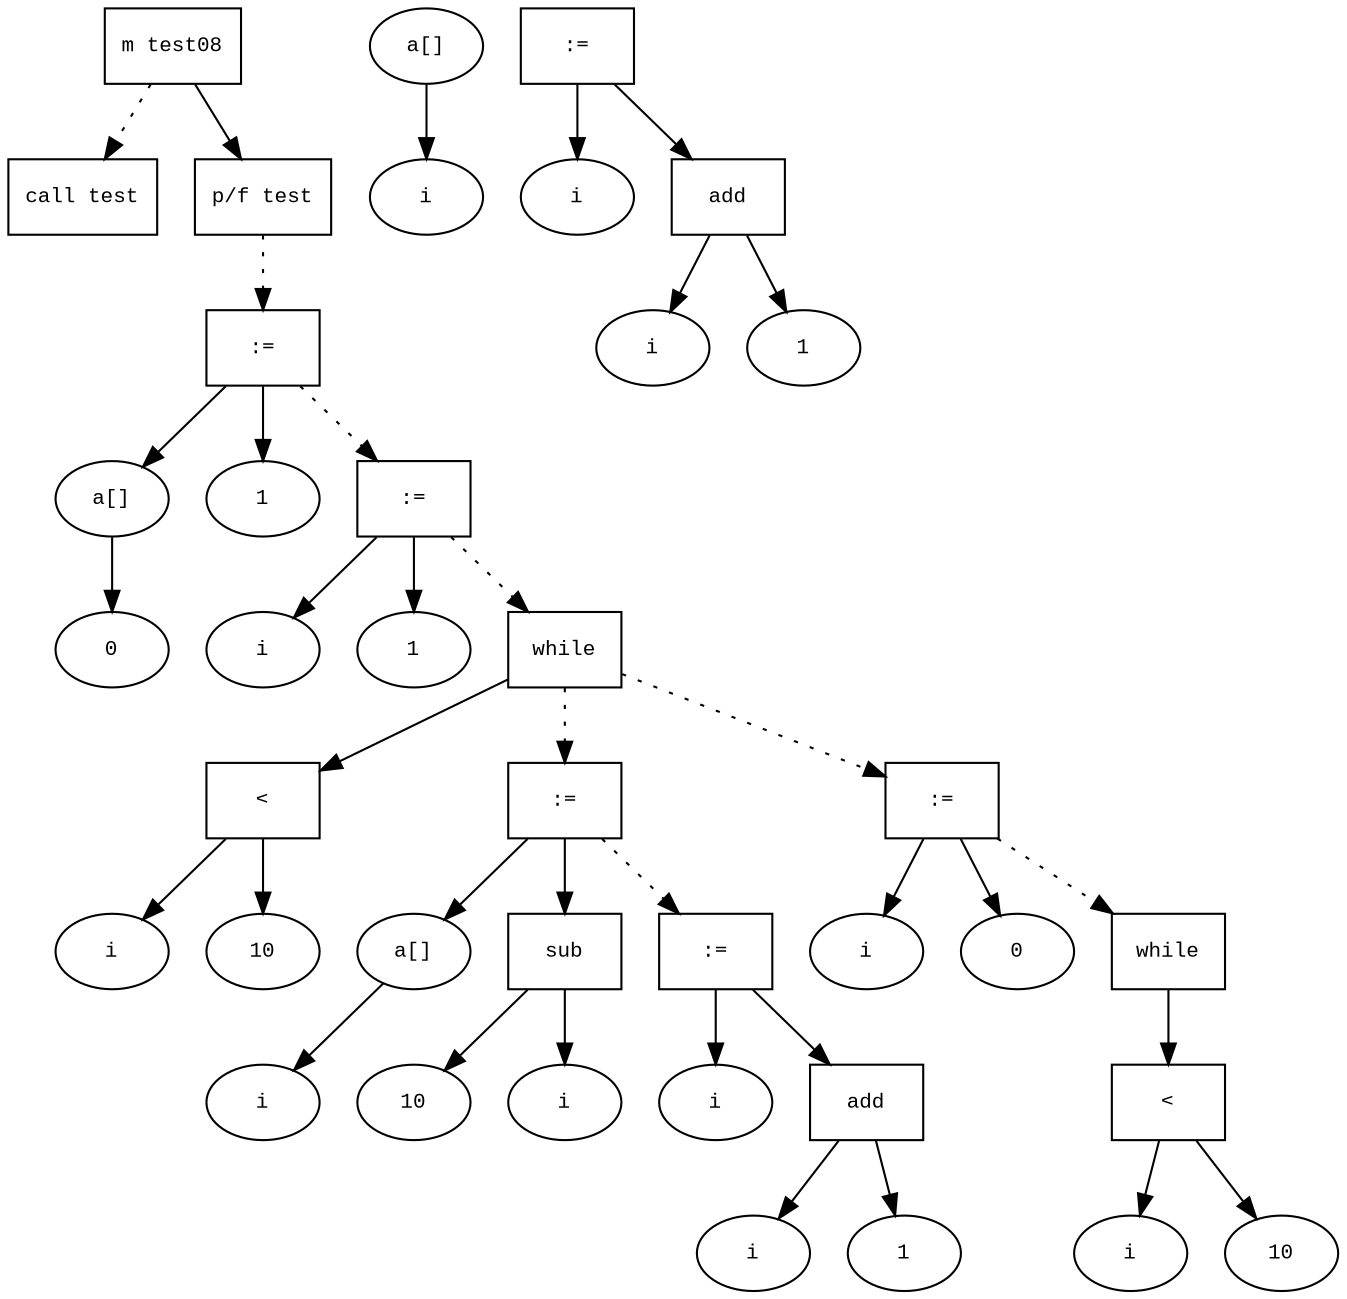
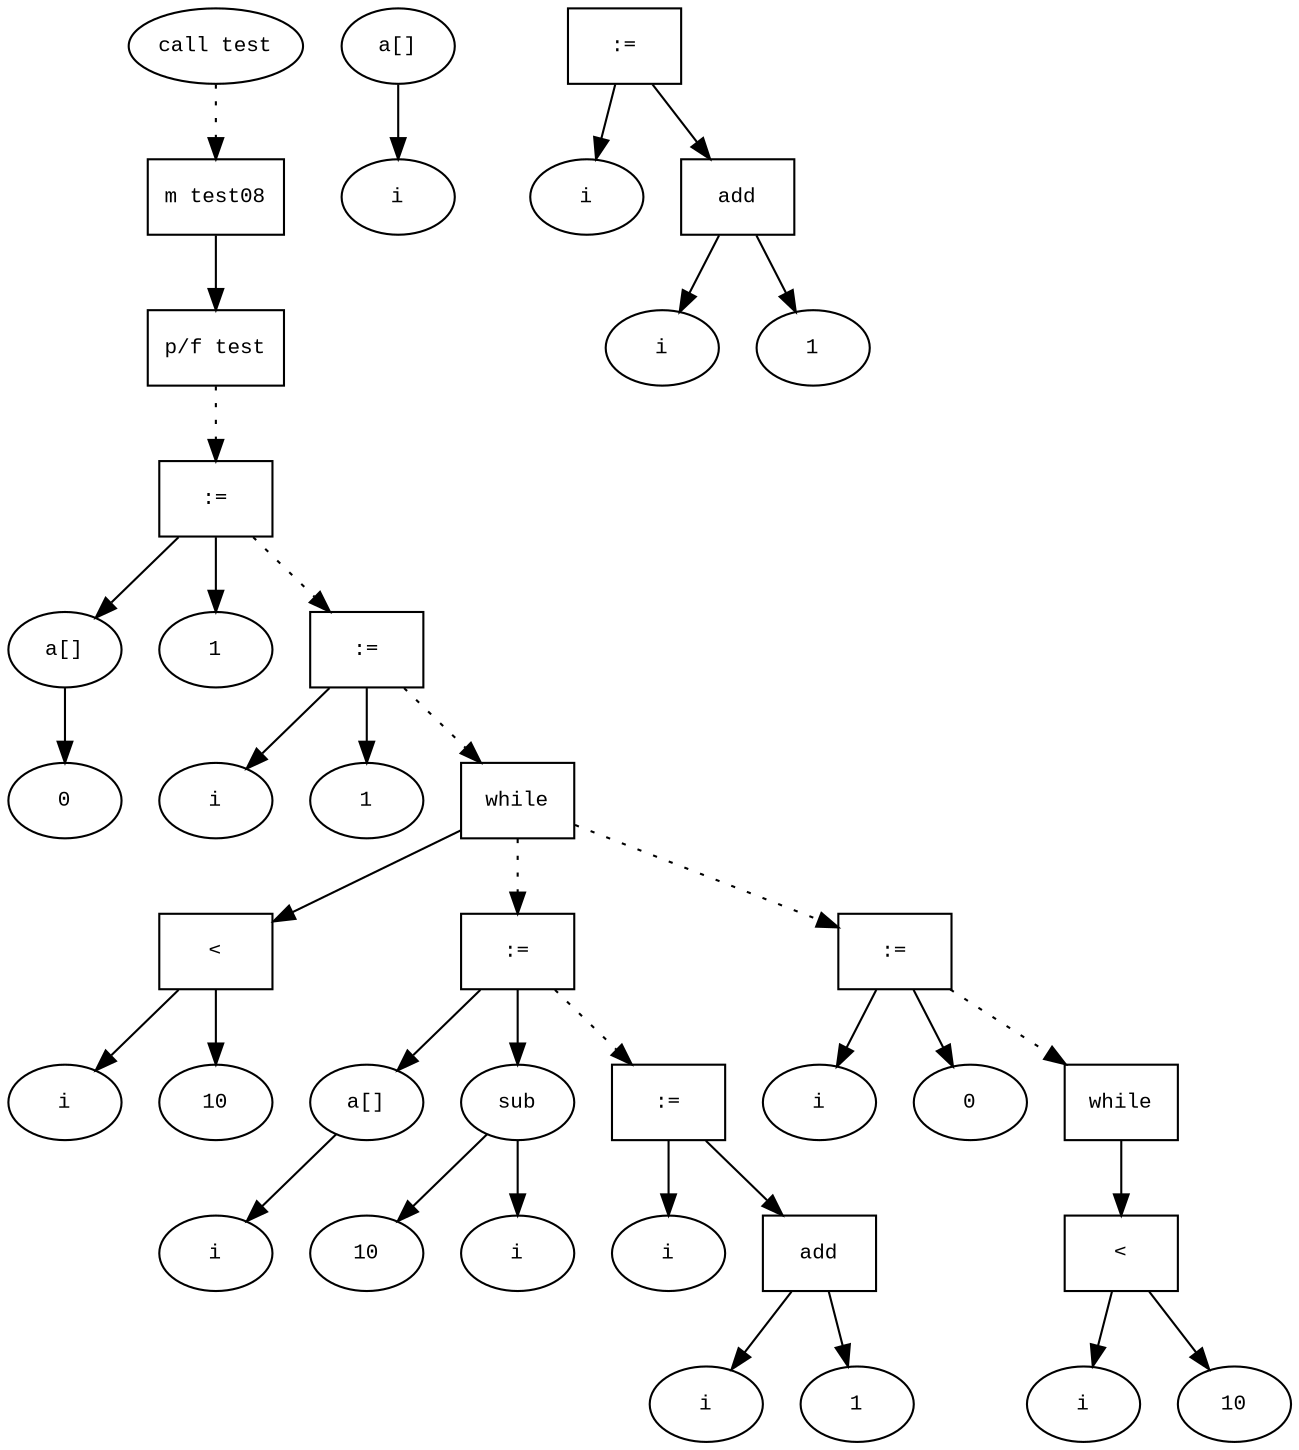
(133, 113) -> (216, 111)
(83, 197) -> (216, 46)
(565, 952) -> (518, 1102)
